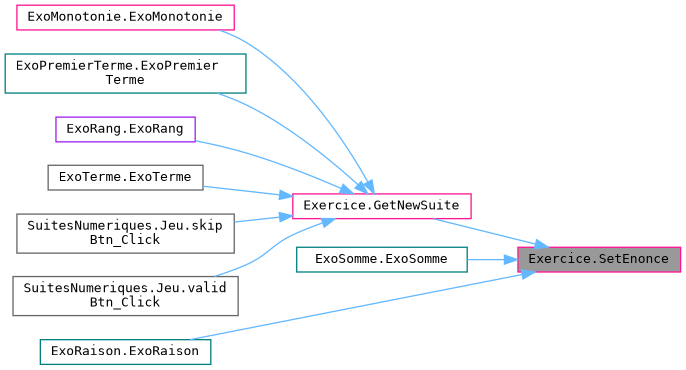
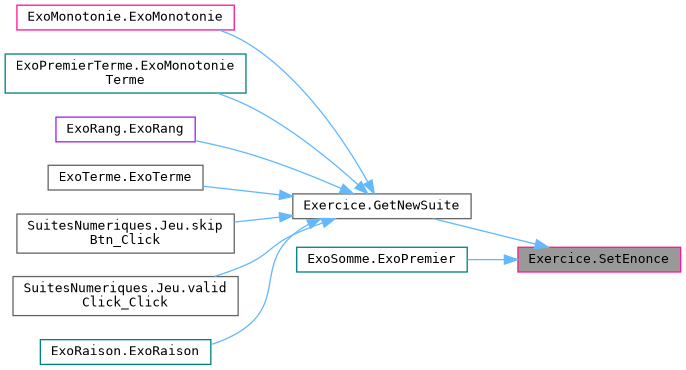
(126, 74) -> (126, 74)
(382, 206) -> (382, 206)
(382, 260) -> (382, 260)
(126, 296) -> (126, 296)
(356, 307) -> (268, 291)
